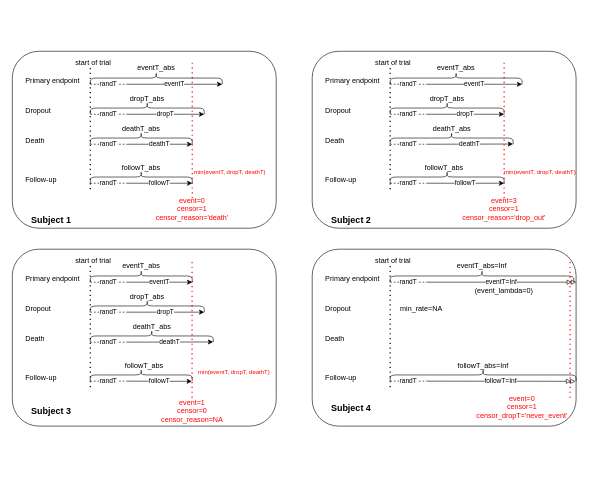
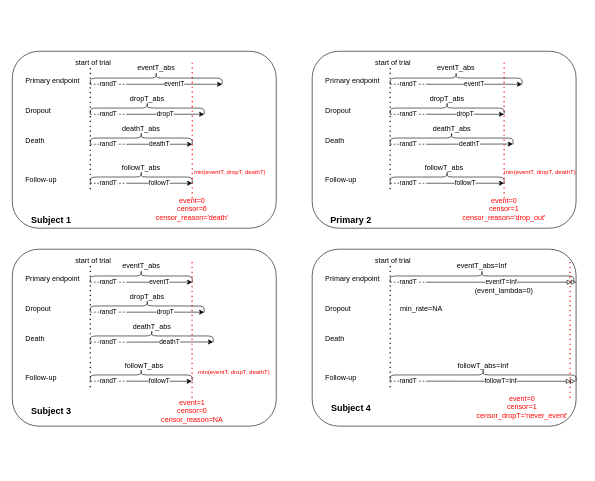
(192, 209) -> (192, 209)
(504, 209) -> (504, 209)
(351, 219) -> (351, 219)
